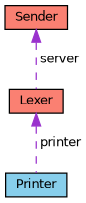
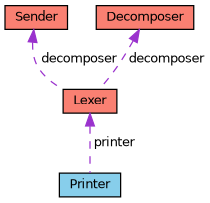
none -> (145, 18)
(58, 59) -> (78, 59)
